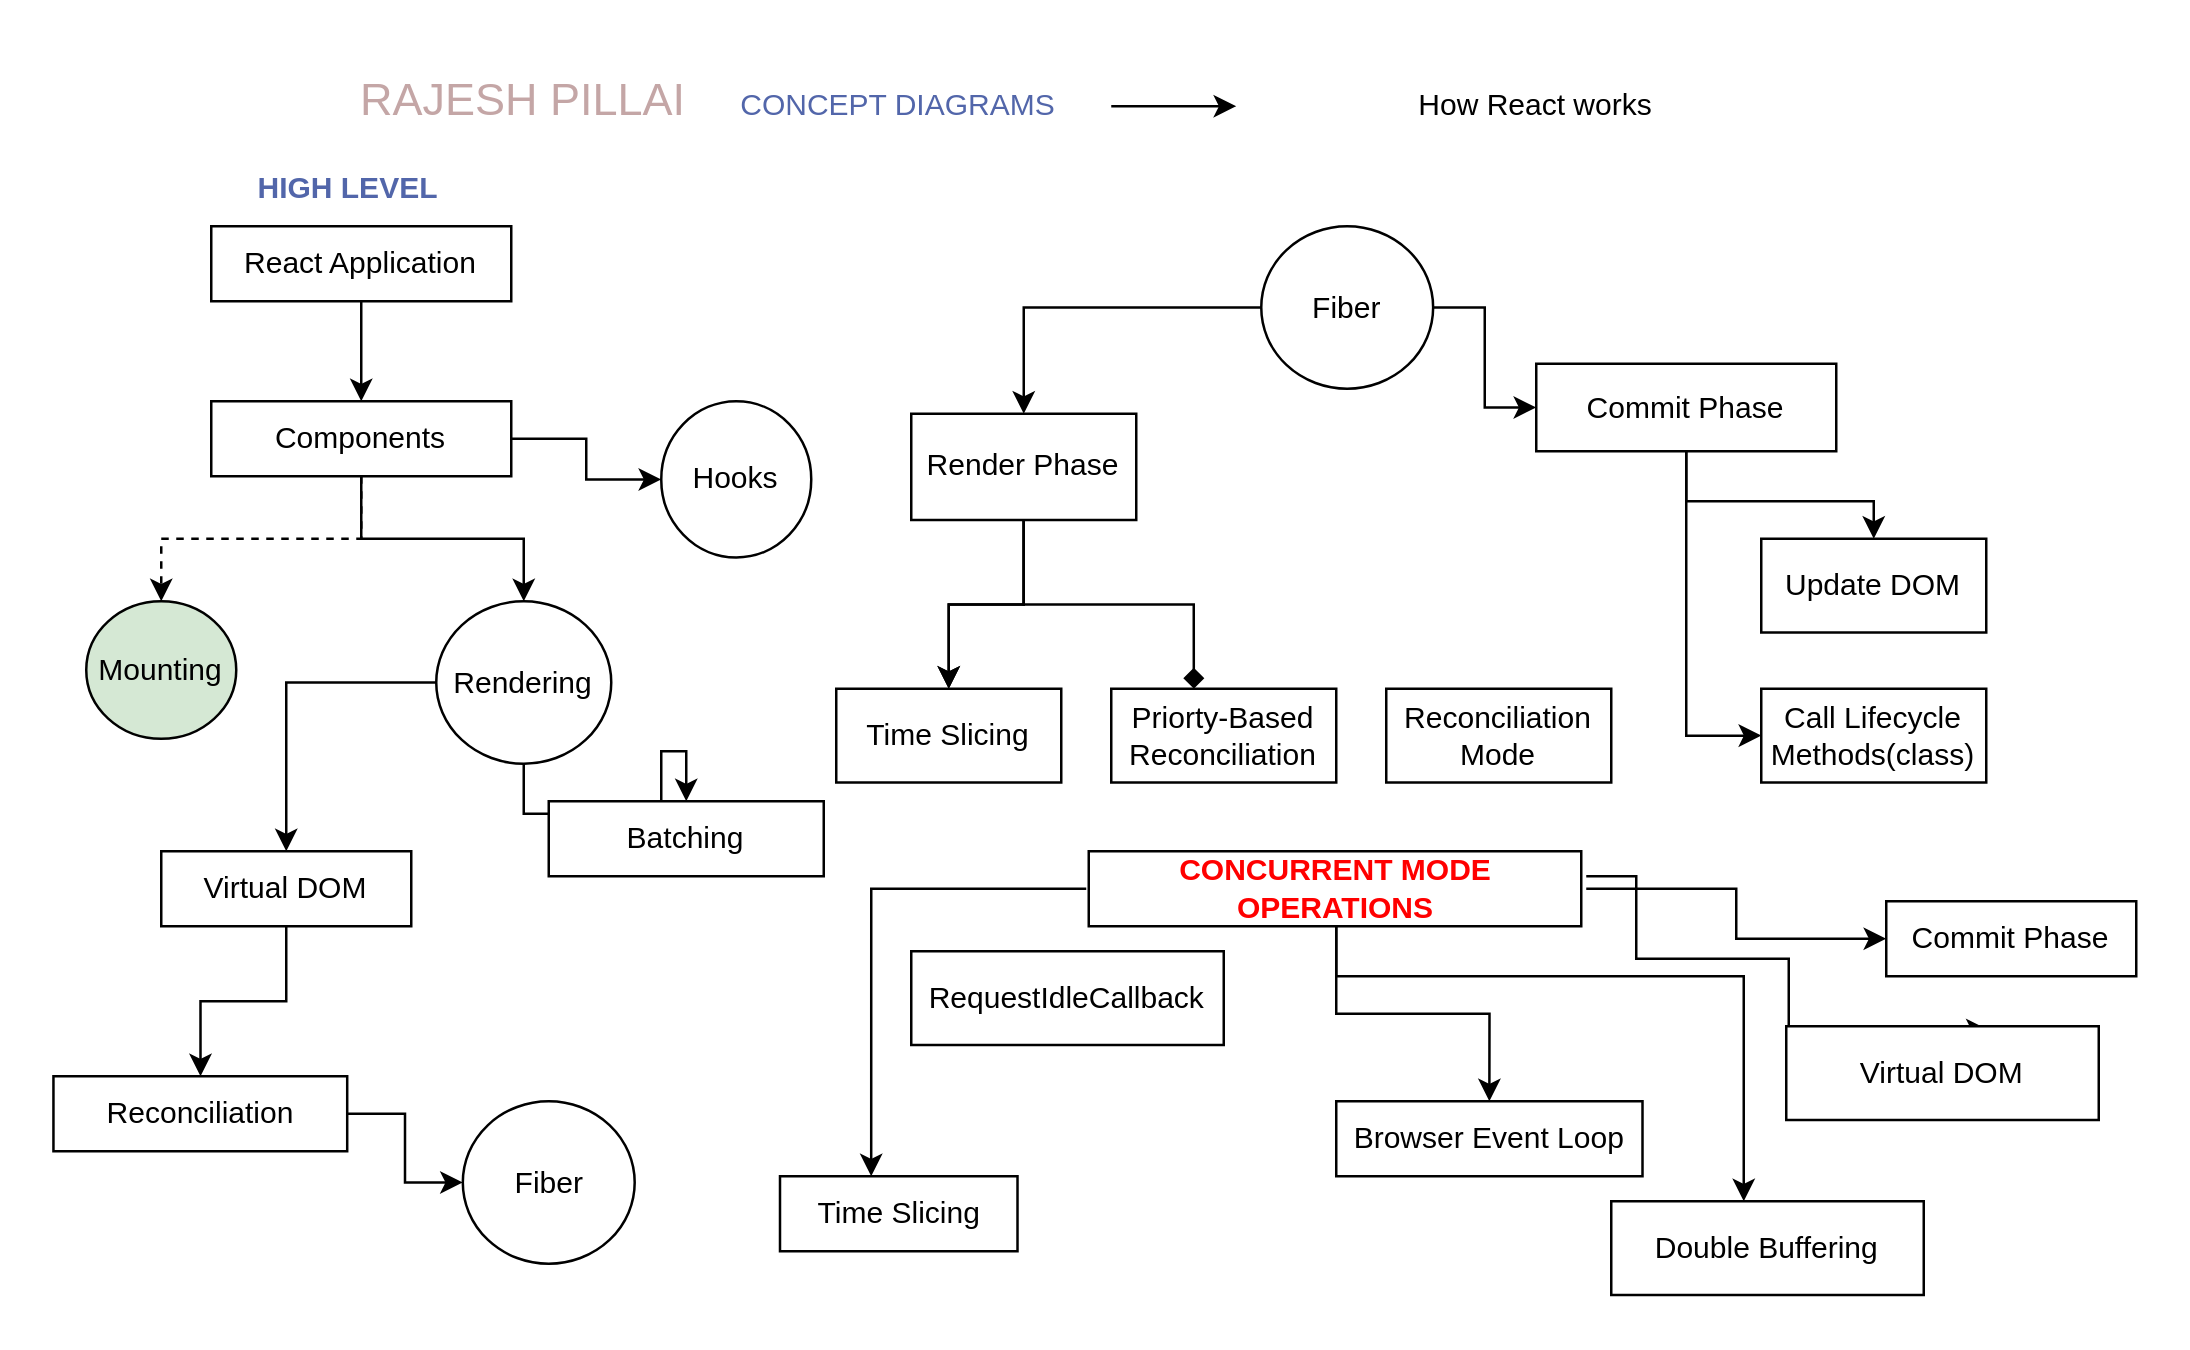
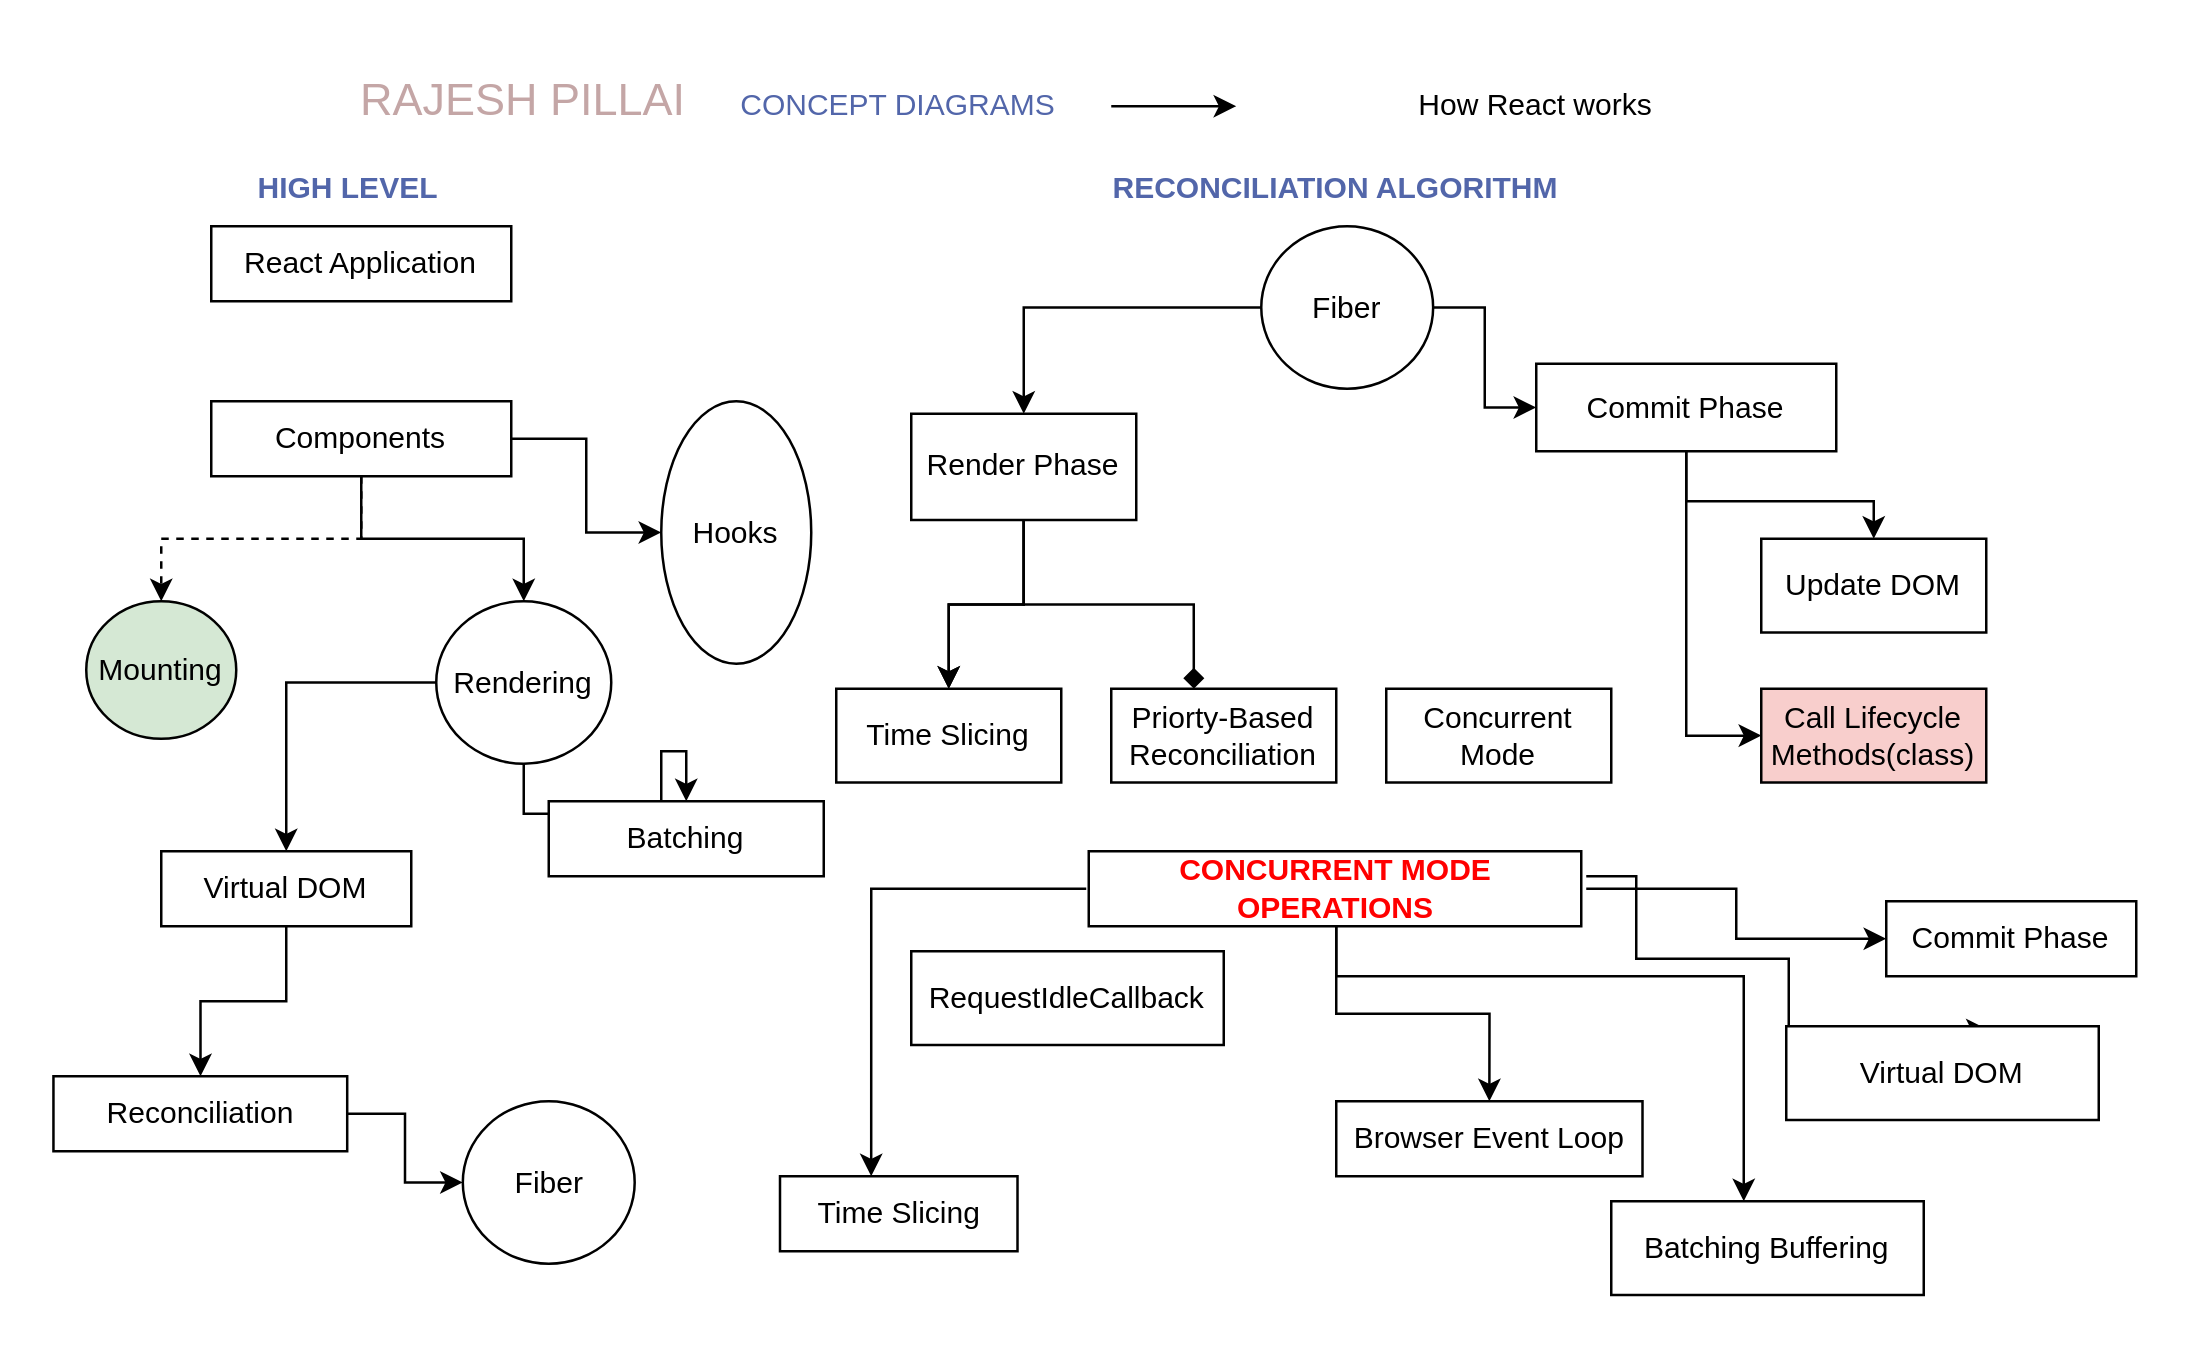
none -> (1336, 189)
(361, 343) -> none
(736, 479) -> (736, 533)
(1499, 736) -> (1499, 736)
(1874, 736) -> (1874, 736)
(1768, 1249) -> (1768, 1249)
